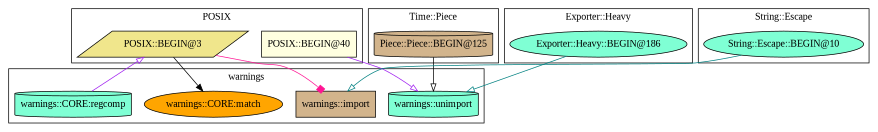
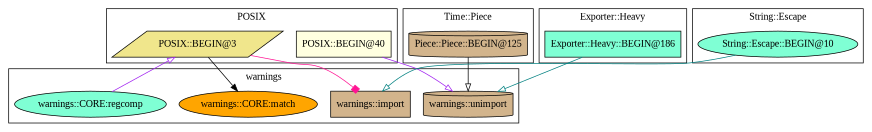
(598, 44) -> (613, 44)
(73, 104) -> (90, 104)
(433, 104) -> (468, 104)
